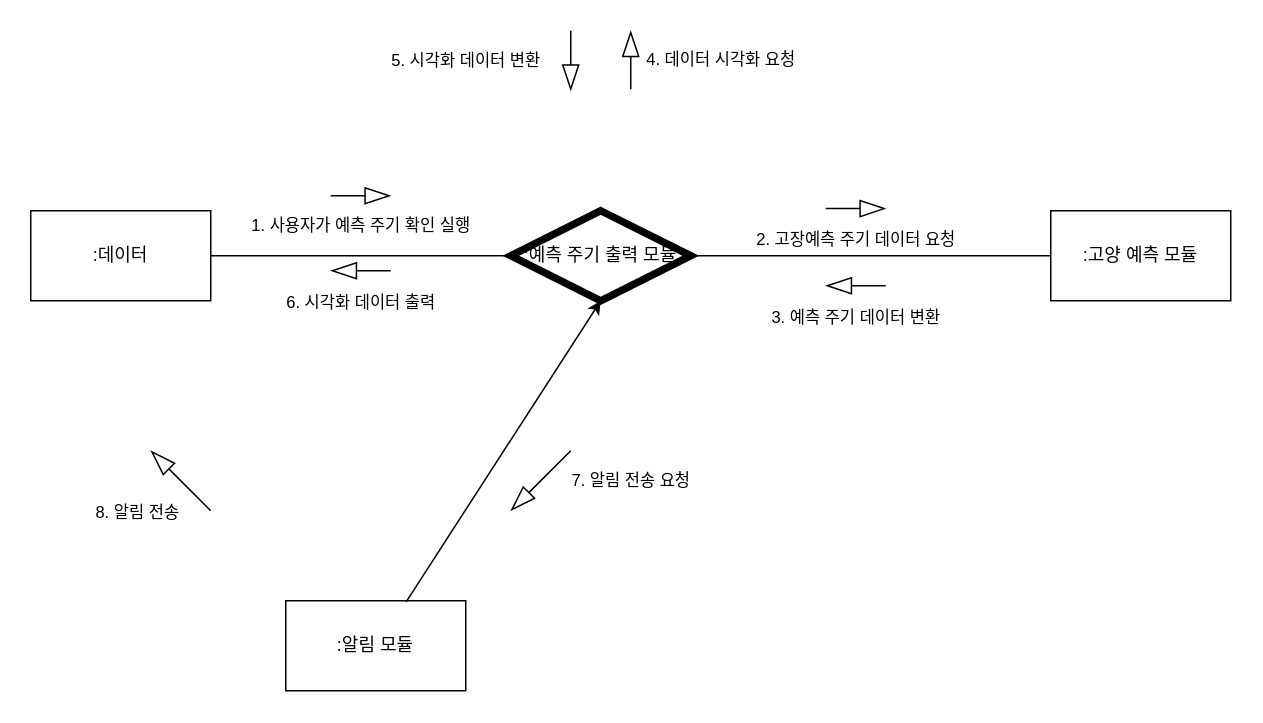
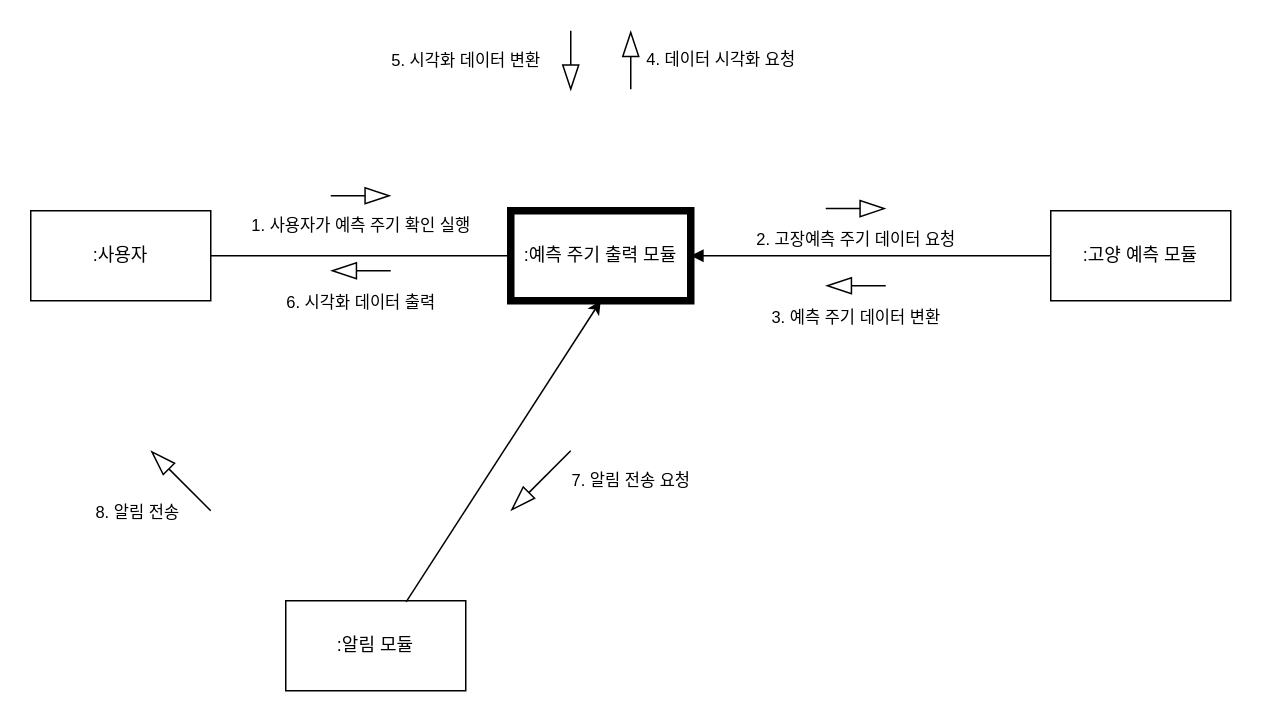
(121, 256) -> (121, 256)
(601, 256) -> (601, 256)
(700, 256) -> (704, 256)
